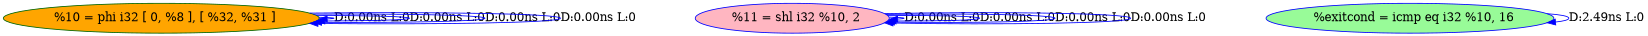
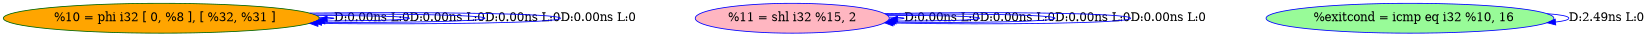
(792, 18) -> (792, 18)
